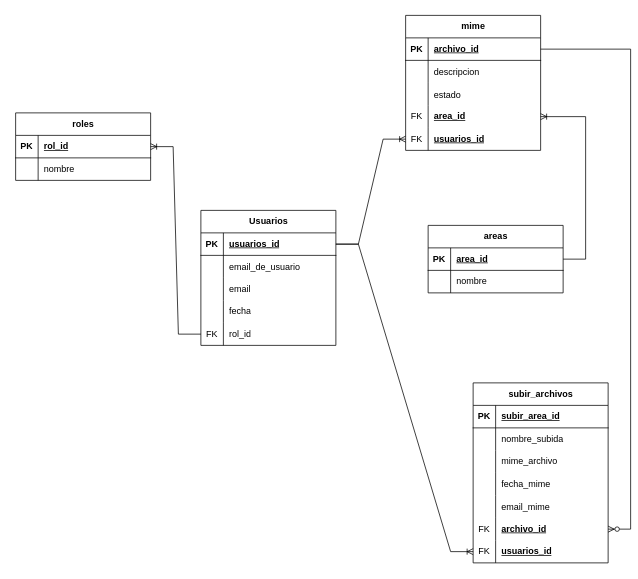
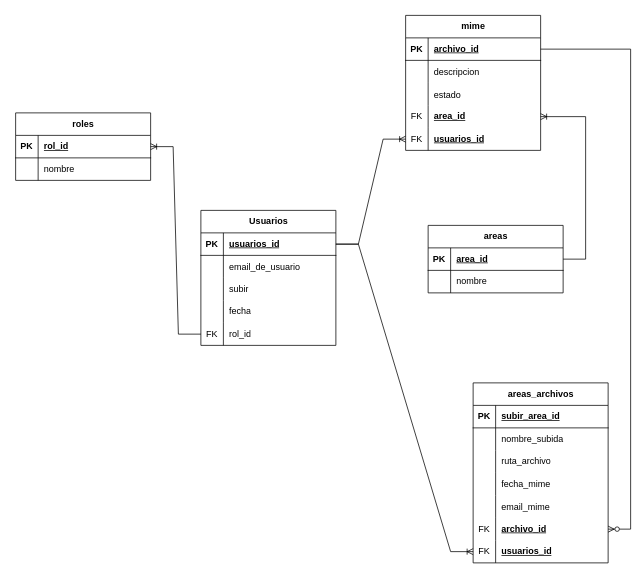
(239, 289) -> (241, 289)
(541, 394) -> (541, 394)
(529, 462) -> (530, 462)
